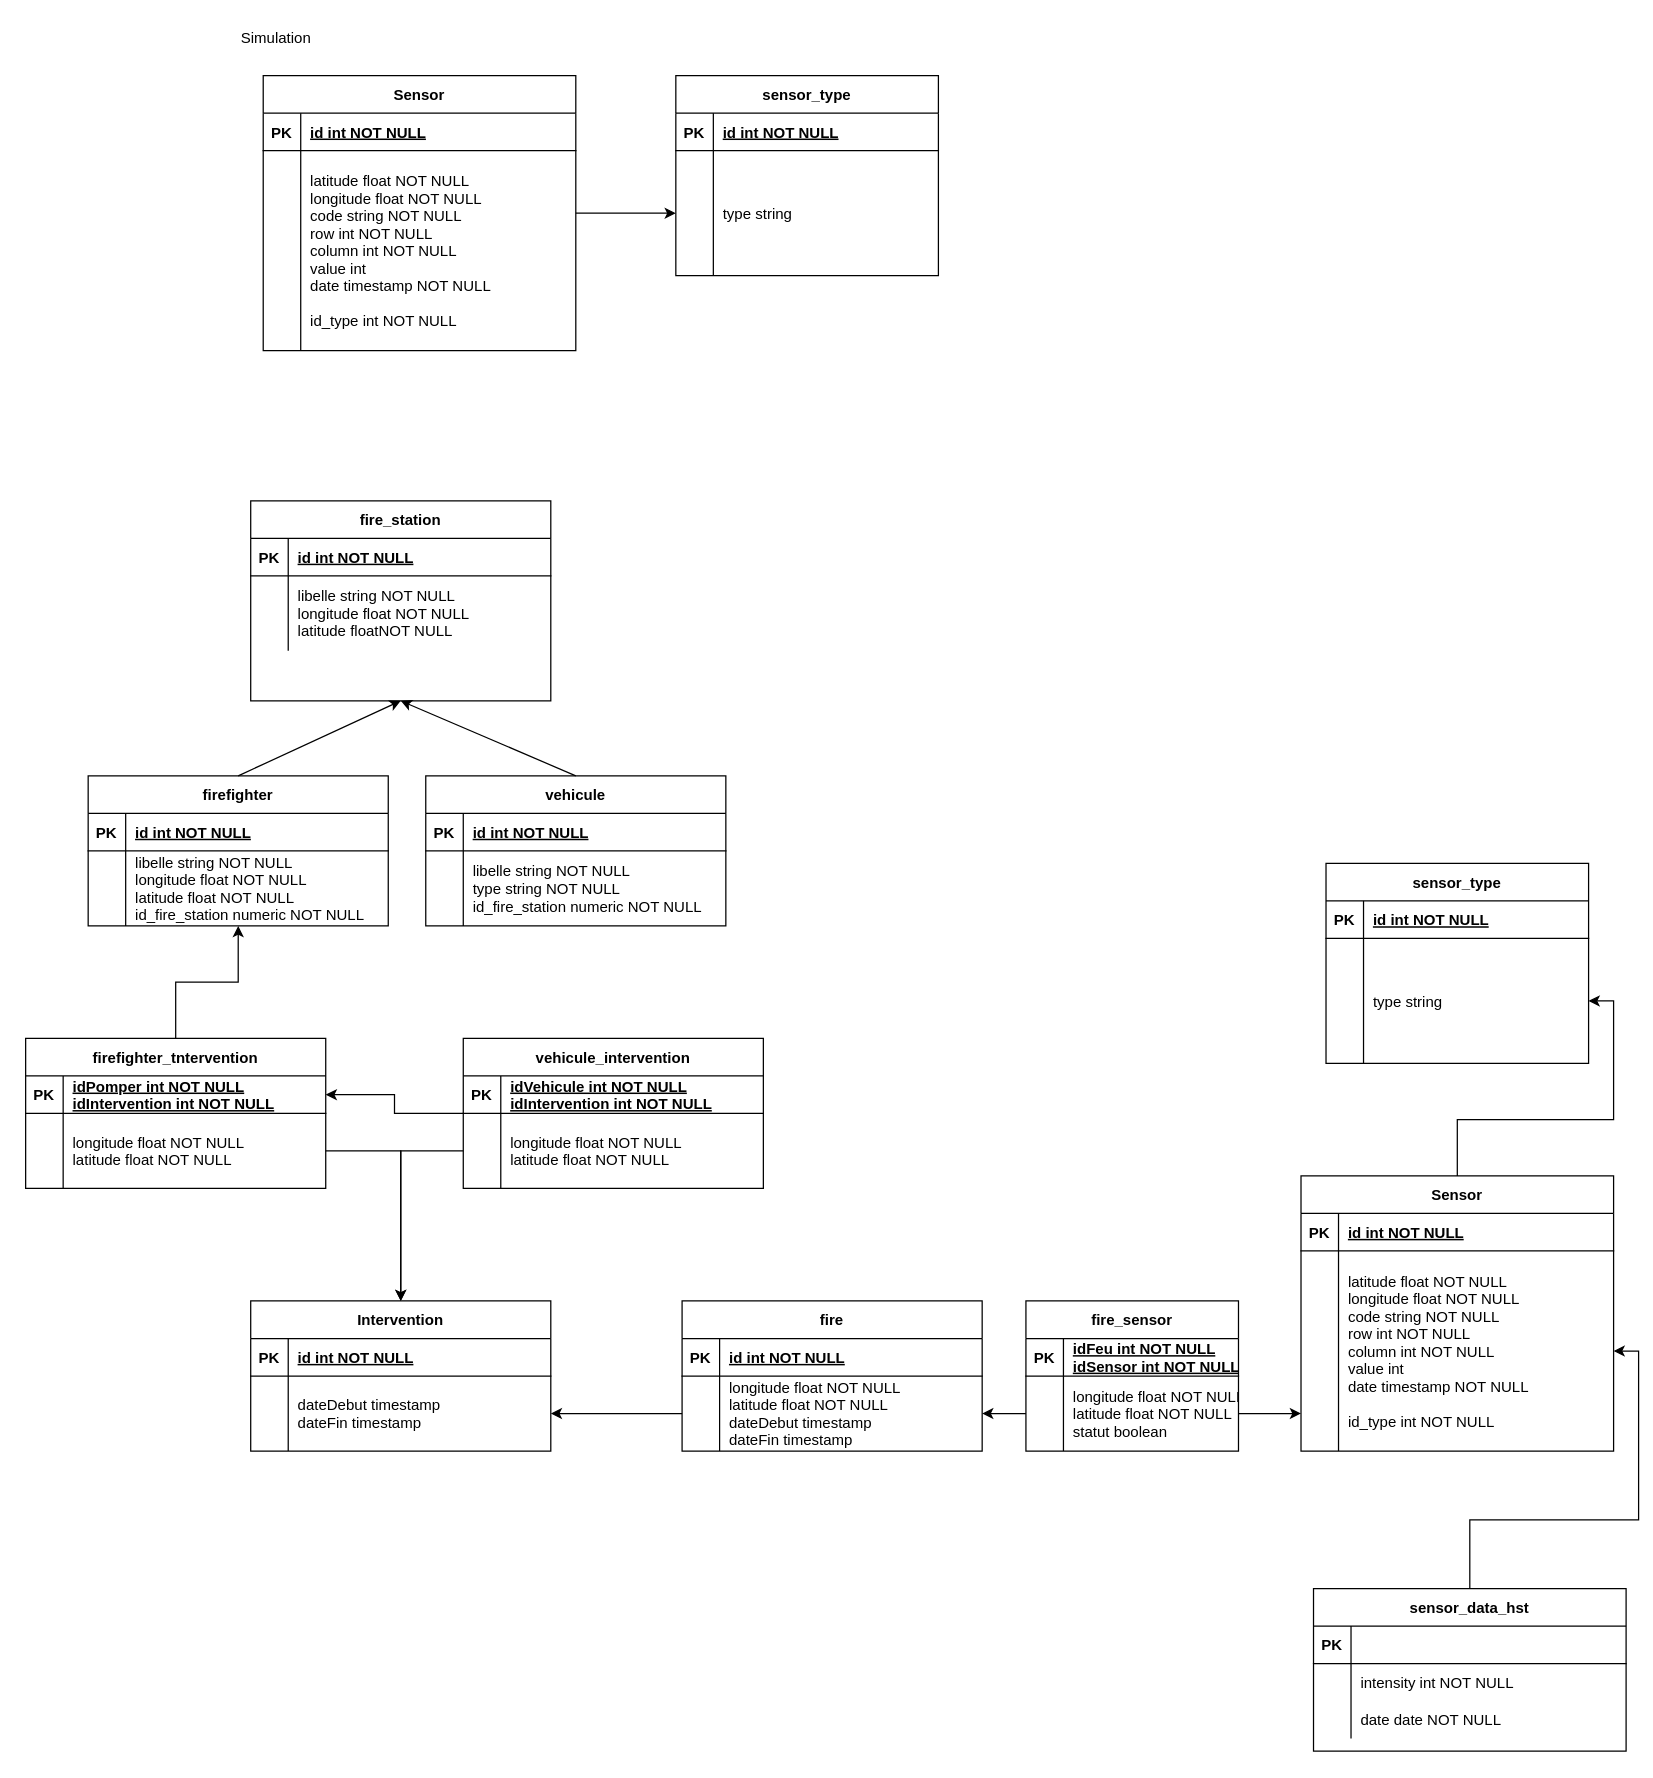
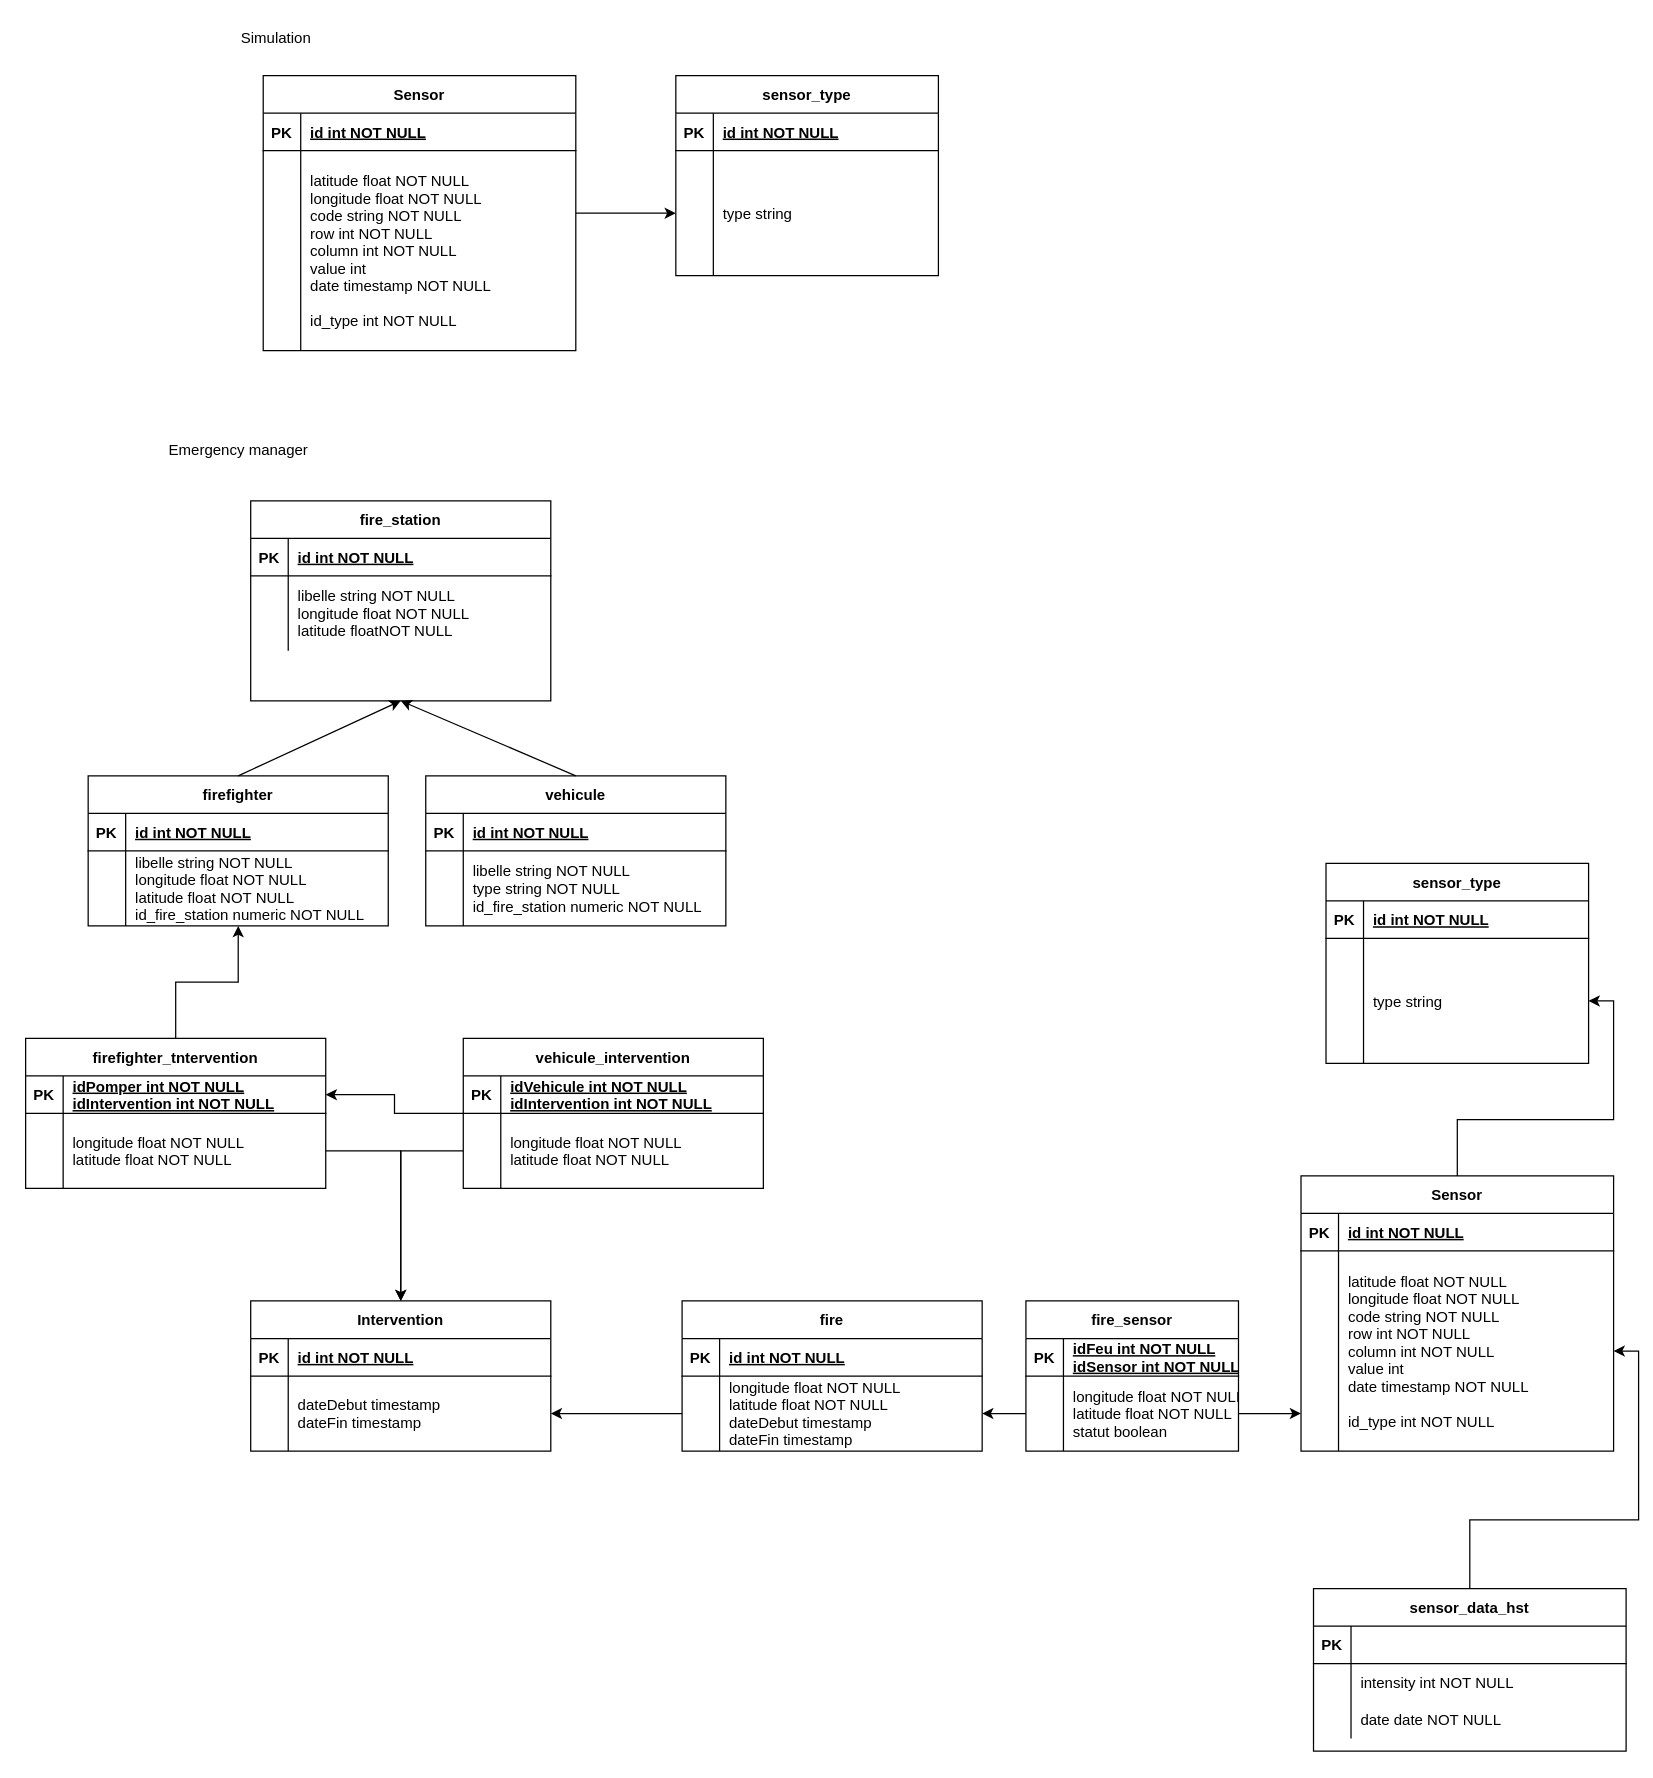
none -> (238, 451)
